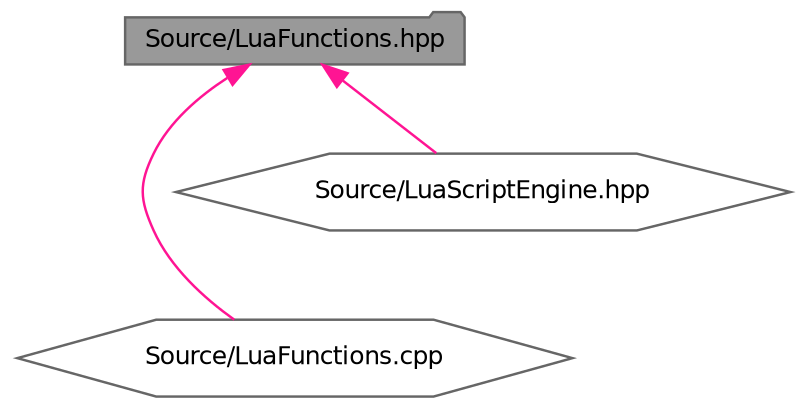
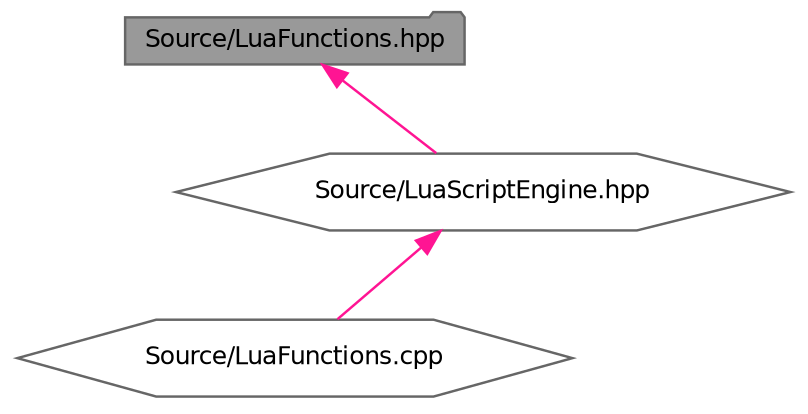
(143, 199) -> (379, 283)
